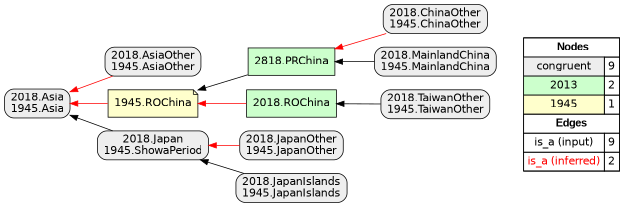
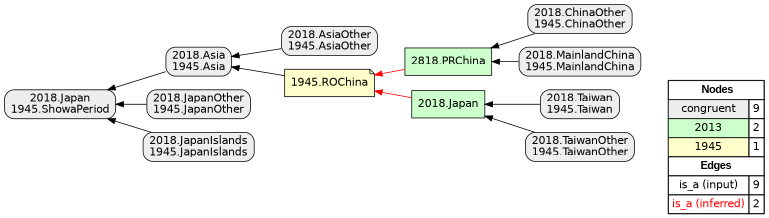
(364, 40) -> (517, 40)
(227, 81) -> (393, 71)
(95, 83) -> (260, 52)
(93, 104) -> (262, 72)
(292, 104) -> (448, 104)
none -> (580, 104)
(95, 124) -> (140, 80)
(228, 145) -> (135, 104)
